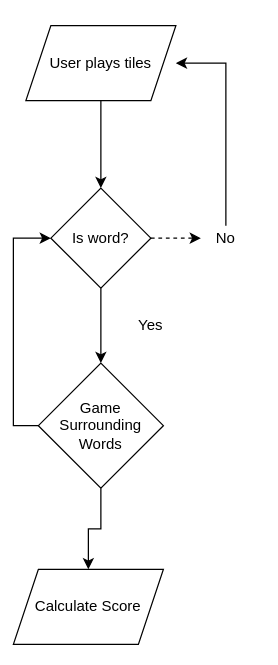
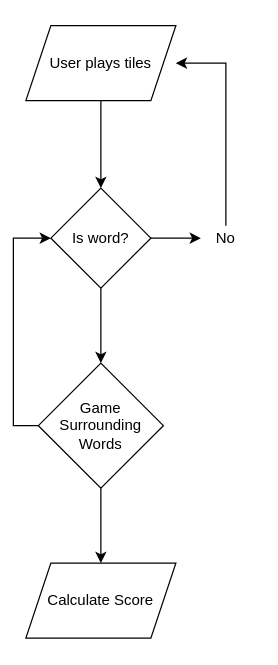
(171, 238) -> (171, 238)
(151, 326) -> none
(88, 607) -> (101, 601)
